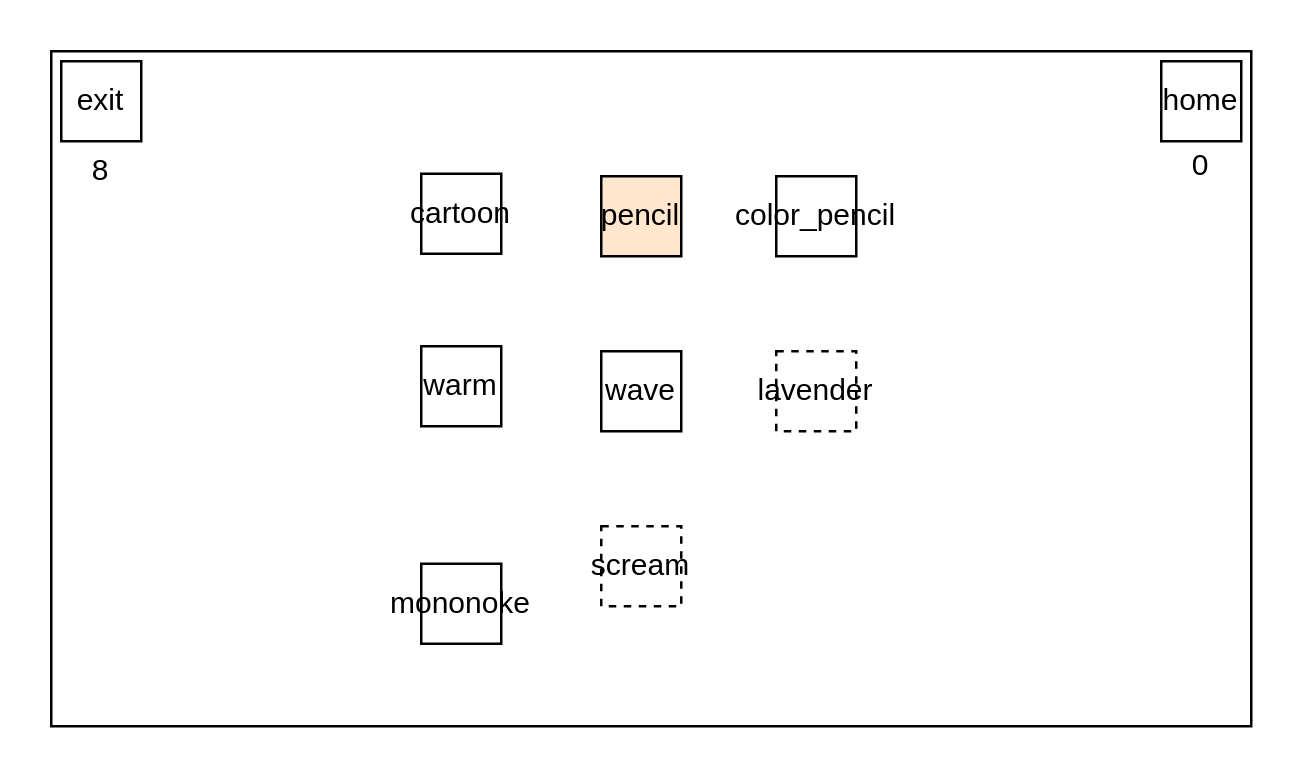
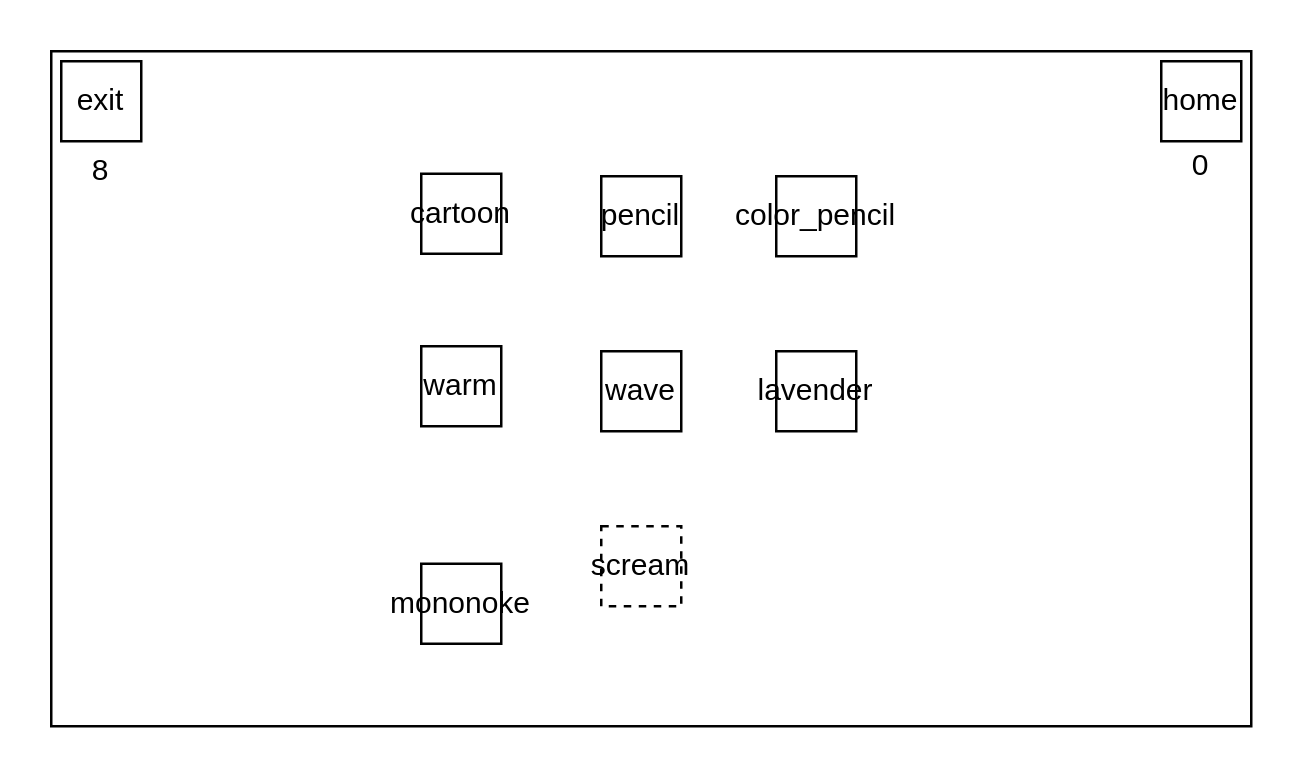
(641, 216) -> (641, 216)
(816, 391) -> (816, 391)
